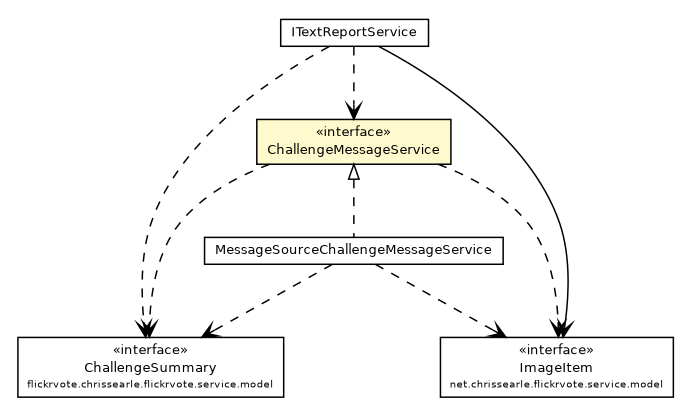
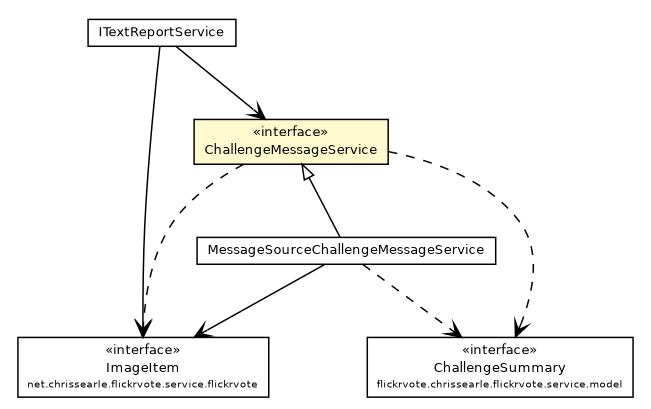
(354, 75) -> (215, 78)
(190, 156) -> none
(354, 208) -> (324, 207)
(434, 297) -> (266, 297)
(557, 384) -> (143, 384)
